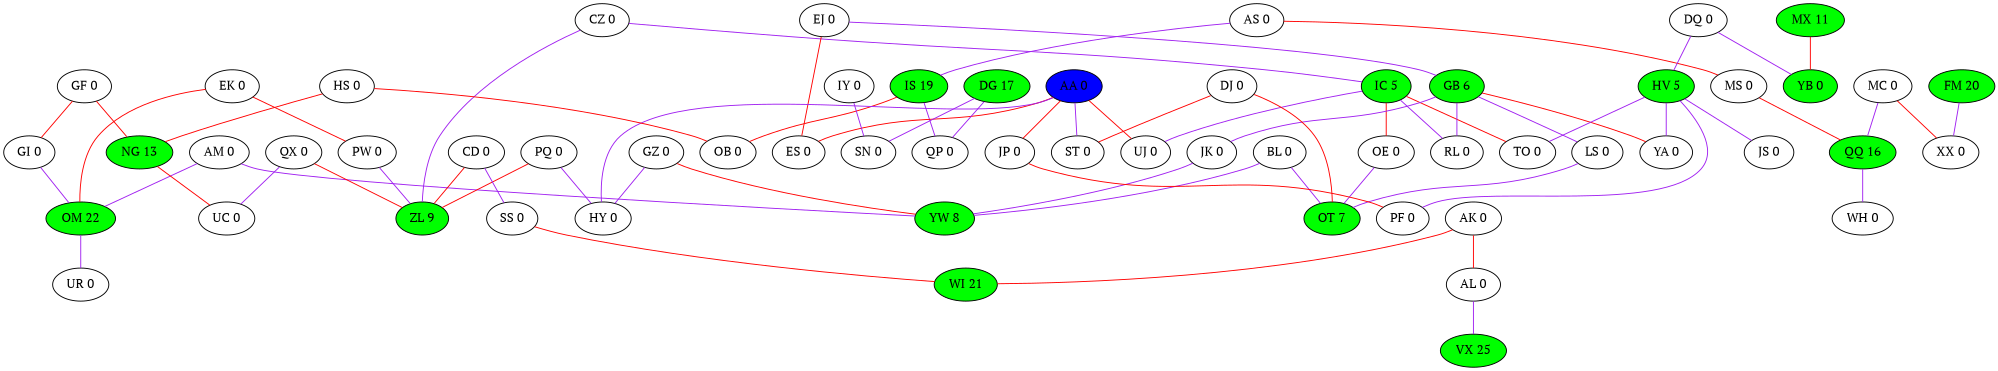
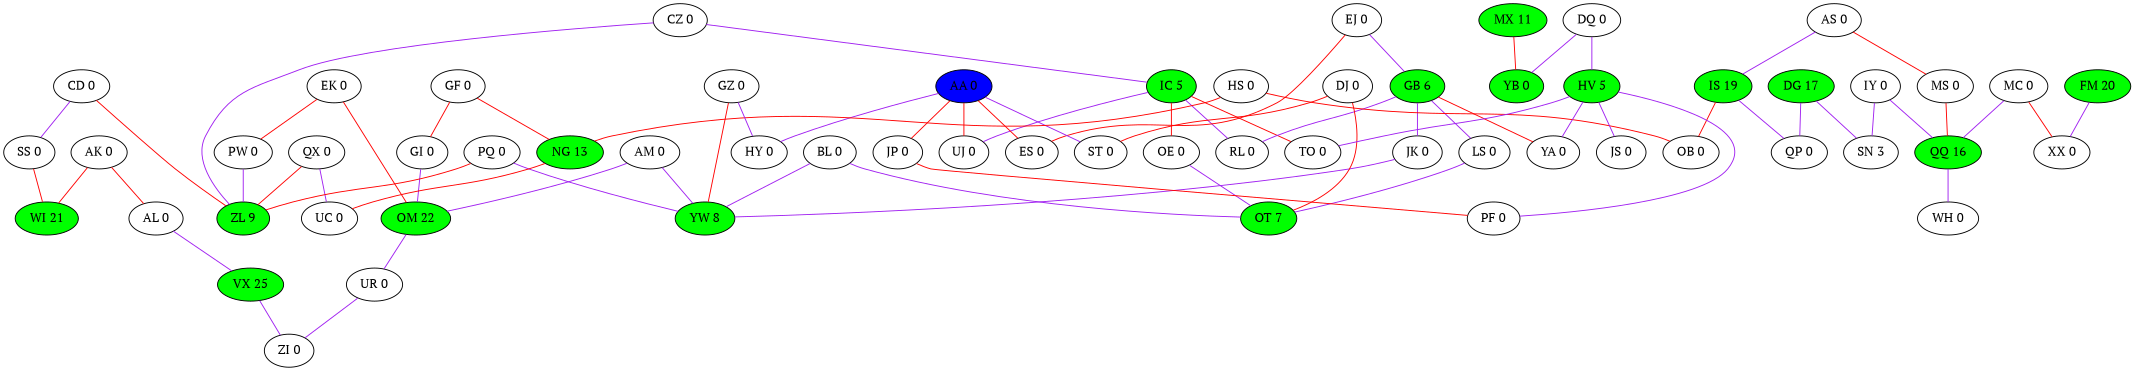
none -> (1911, 119)
(868, 152) -> (1871, 152)
(576, 185) -> (595, 190)
none -> (289, 351)
